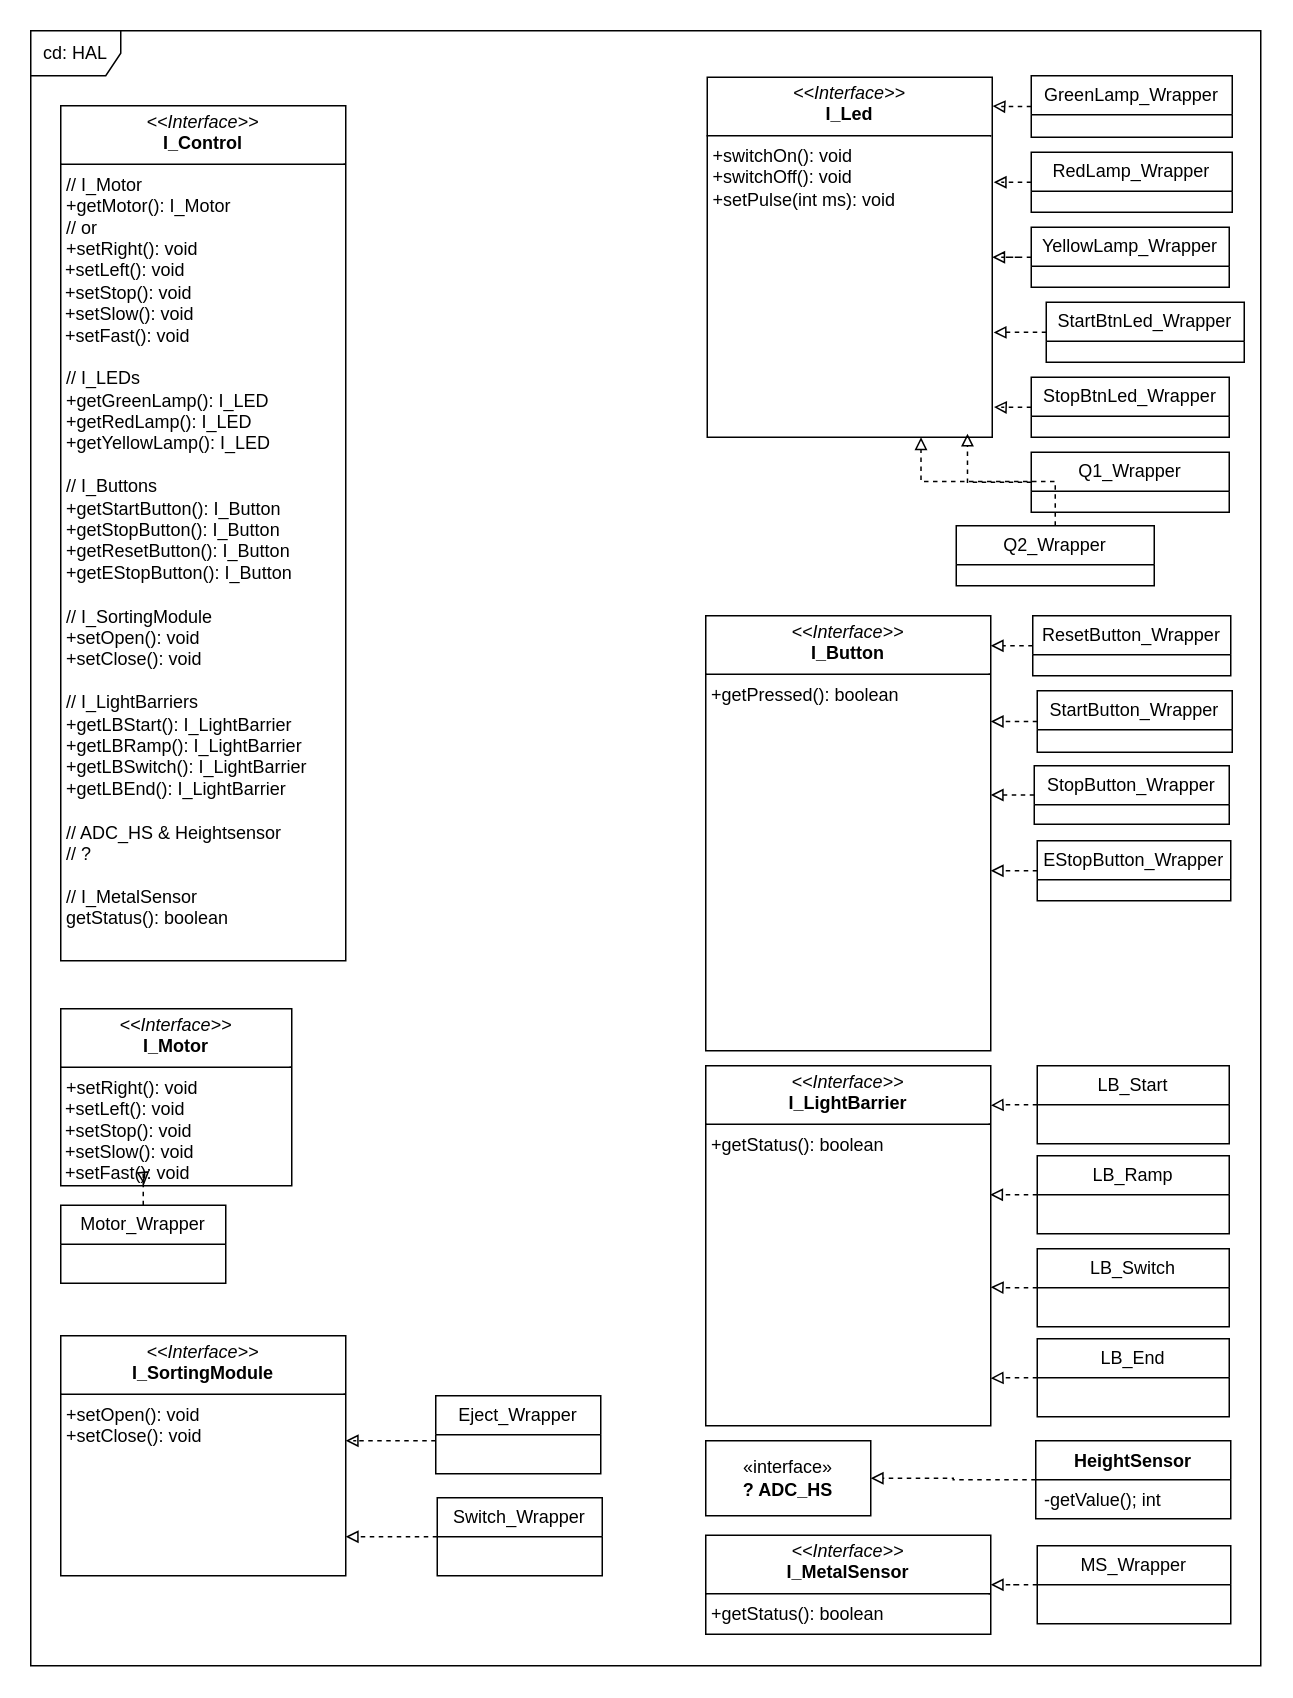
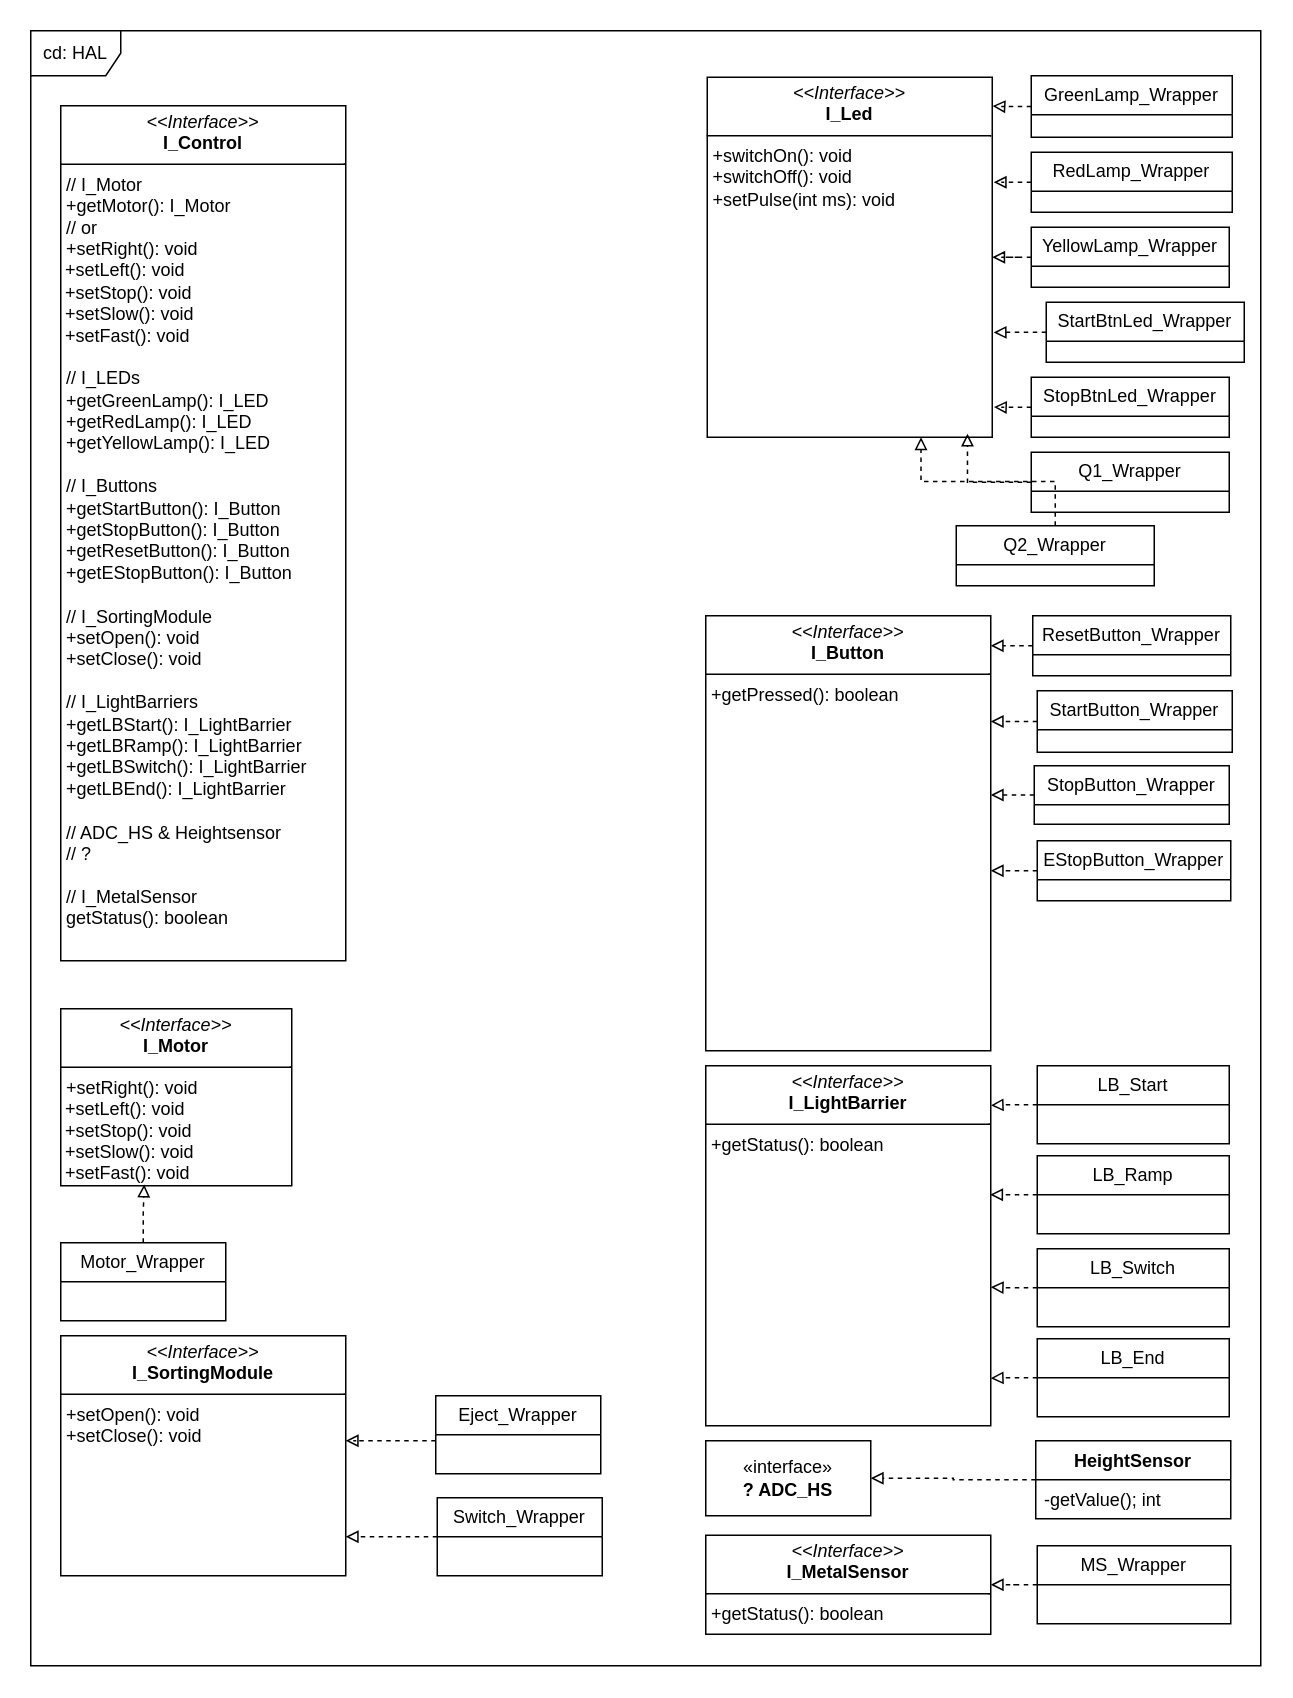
(143, 1244) -> (143, 1282)
